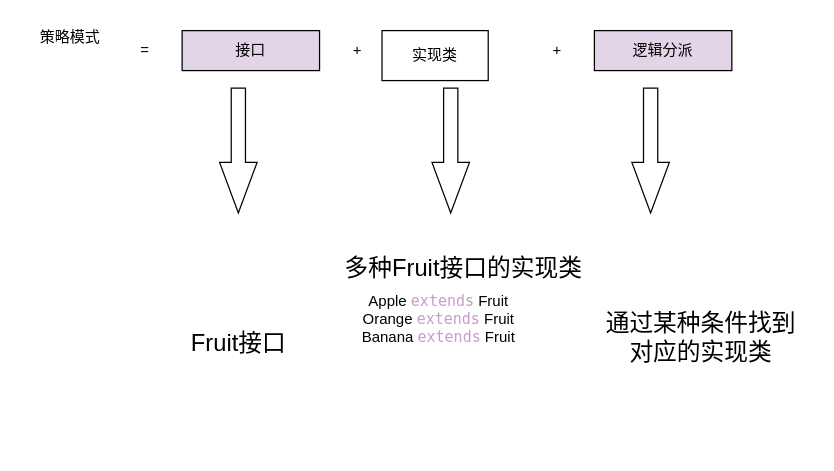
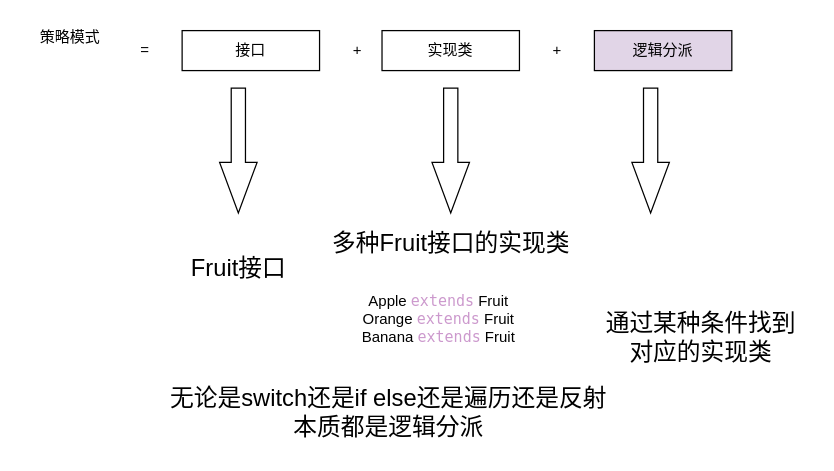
(251, 51) -> (251, 51)
(435, 56) -> (451, 51)
(463, 269) -> (451, 244)
(238, 344) -> (238, 269)
none -> (388, 413)
